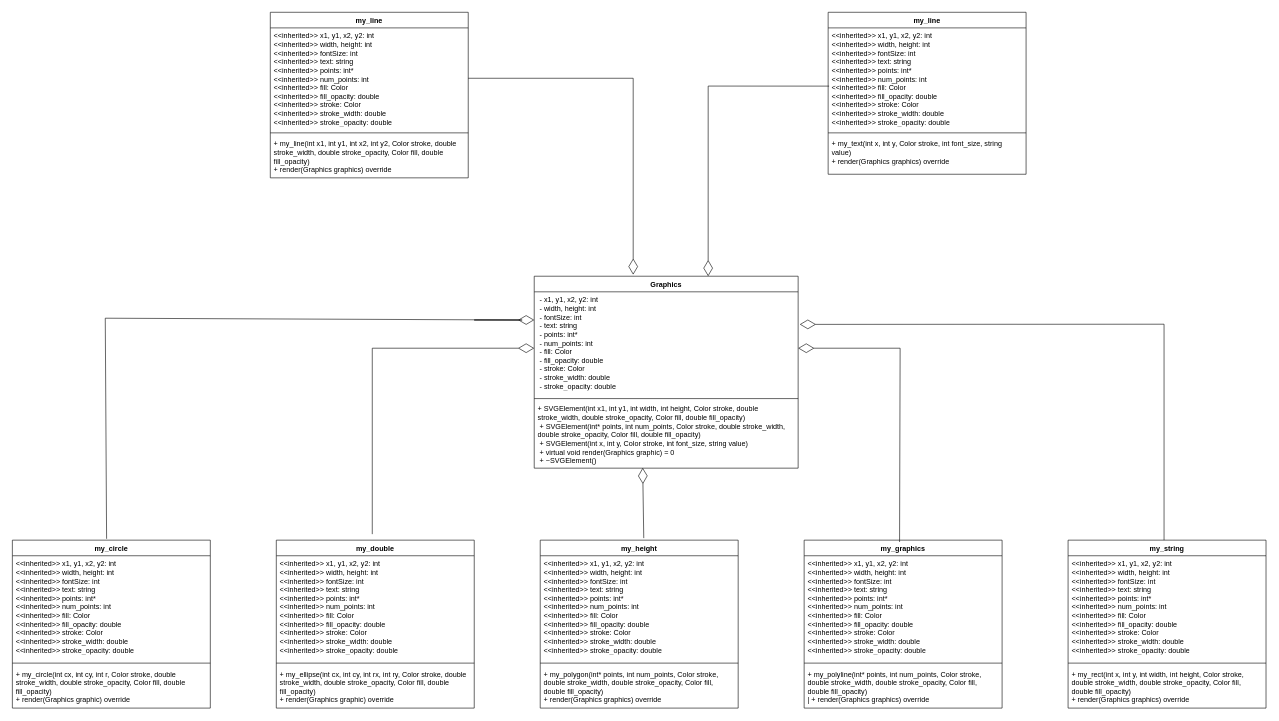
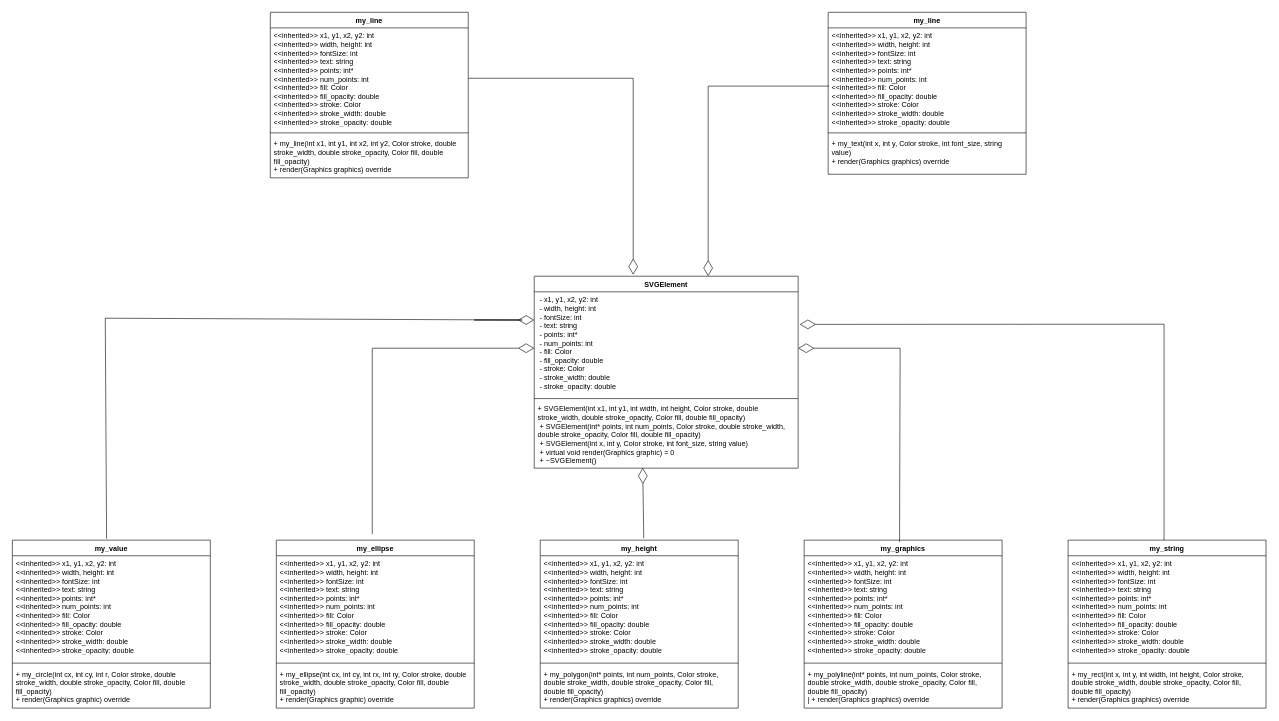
(666, 285) -> (666, 285)
(111, 549) -> (111, 549)
(375, 549) -> (375, 549)
